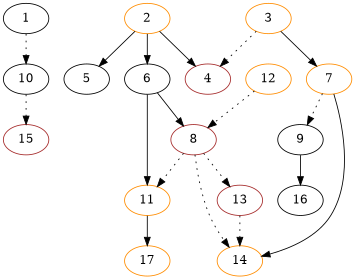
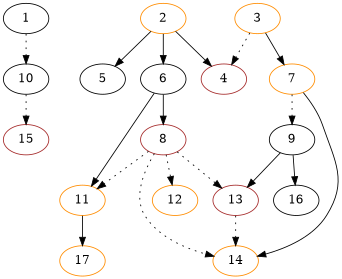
(234, 107) -> (168, 166)
none -> (267, 167)
